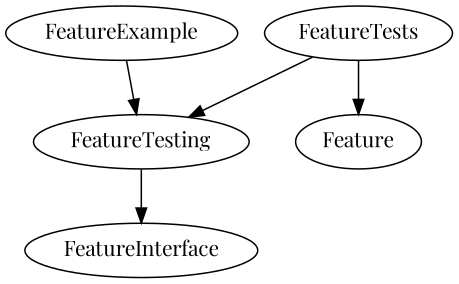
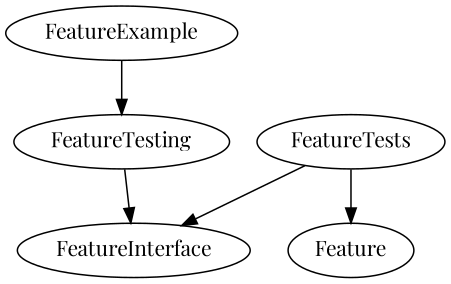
(258, 84) -> (250, 192)
